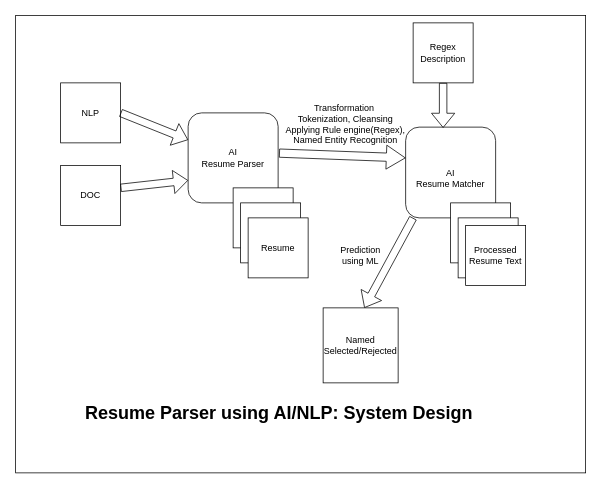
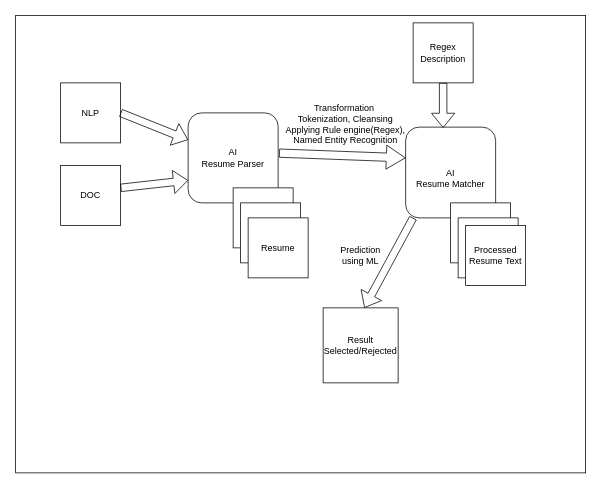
(360, 345) -> (360, 345)
(303, 417) -> none
